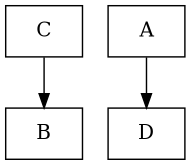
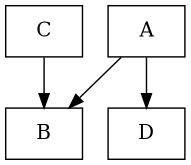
none -> (100, 78)
